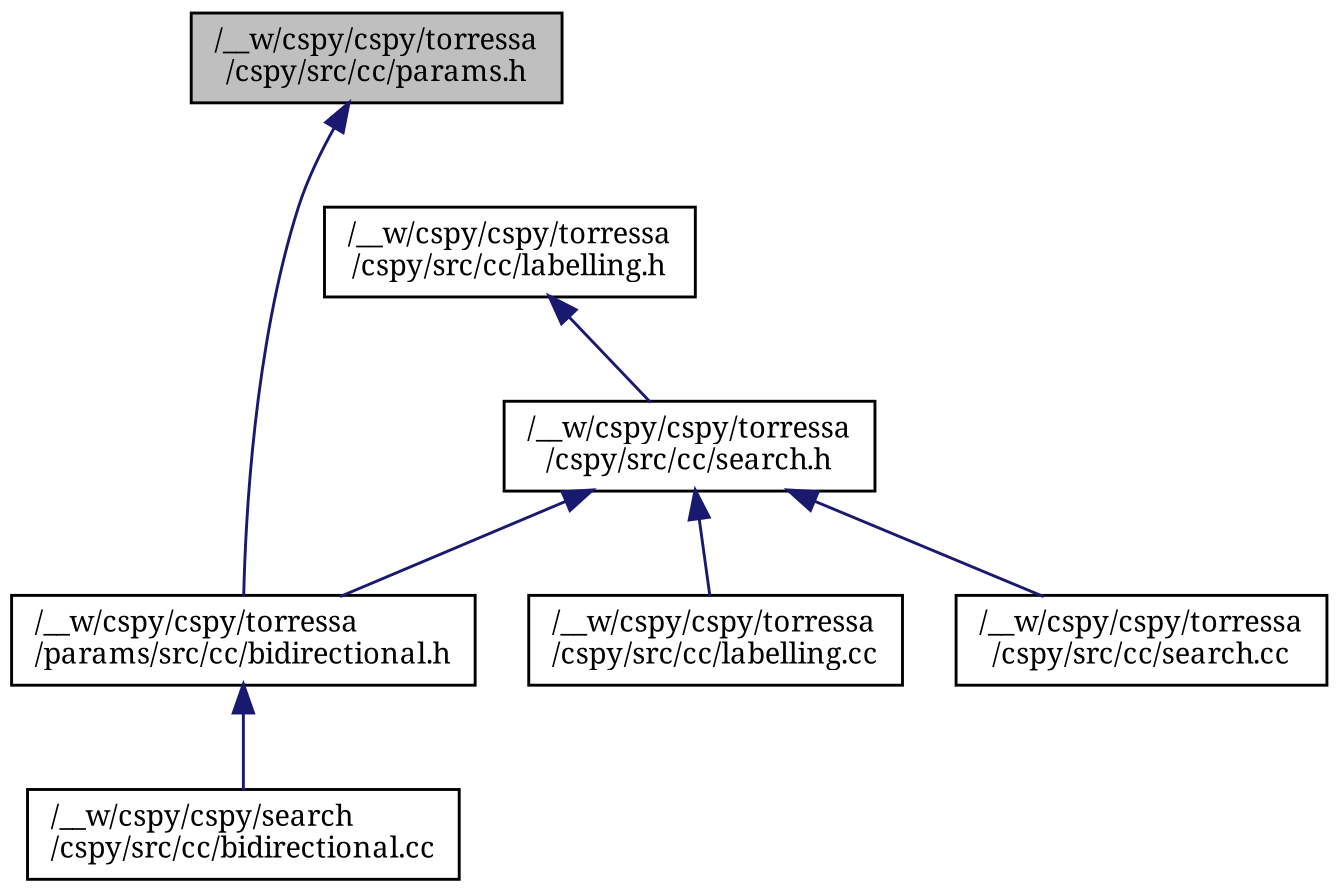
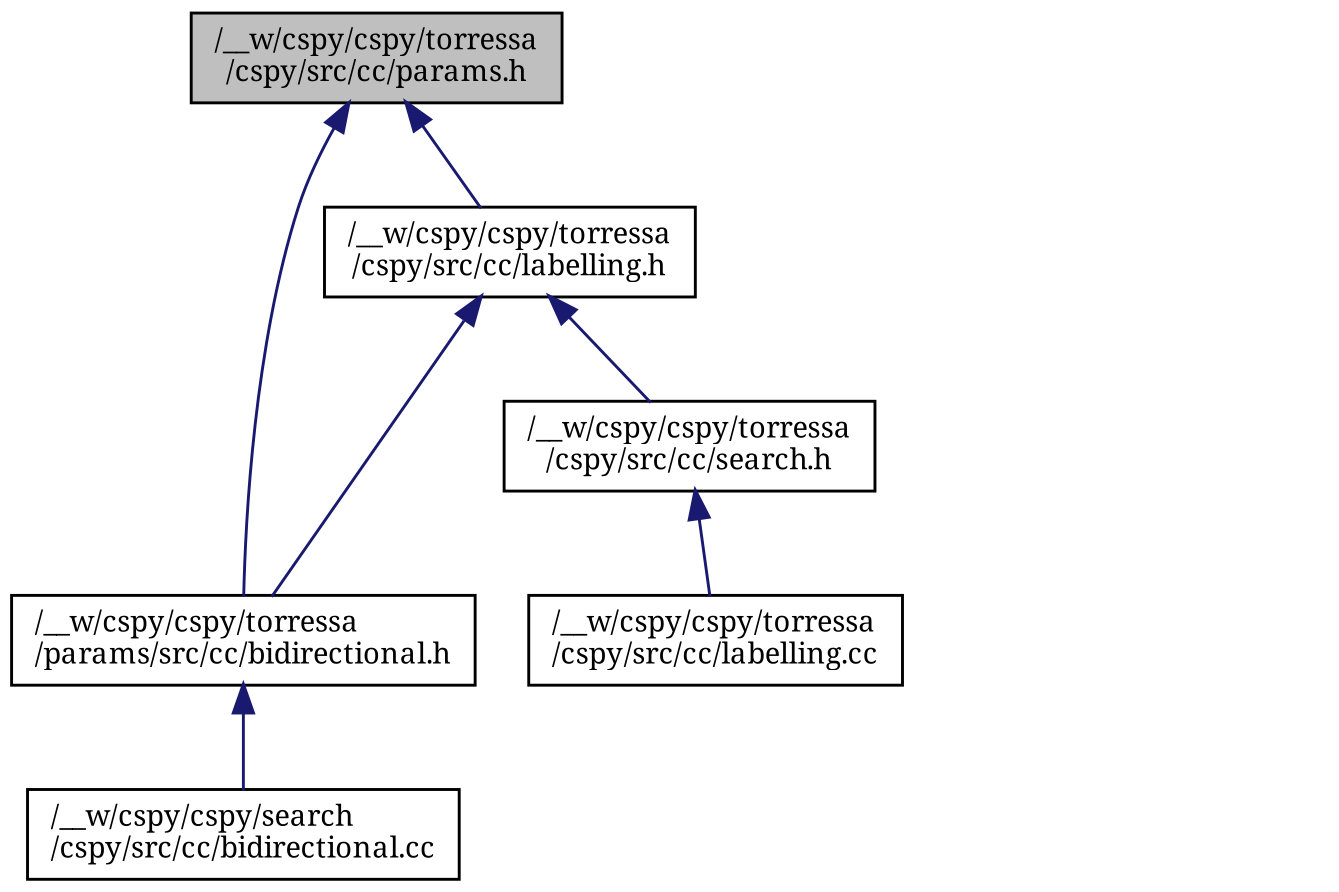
none -> (452, 167)
(453, 549) -> (368, 459)
(1142, 640) -> none
